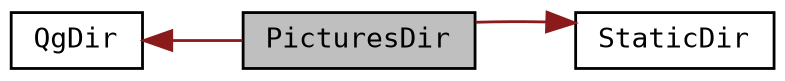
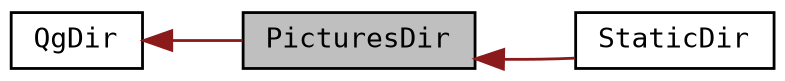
(511, 22) -> (540, 59)
